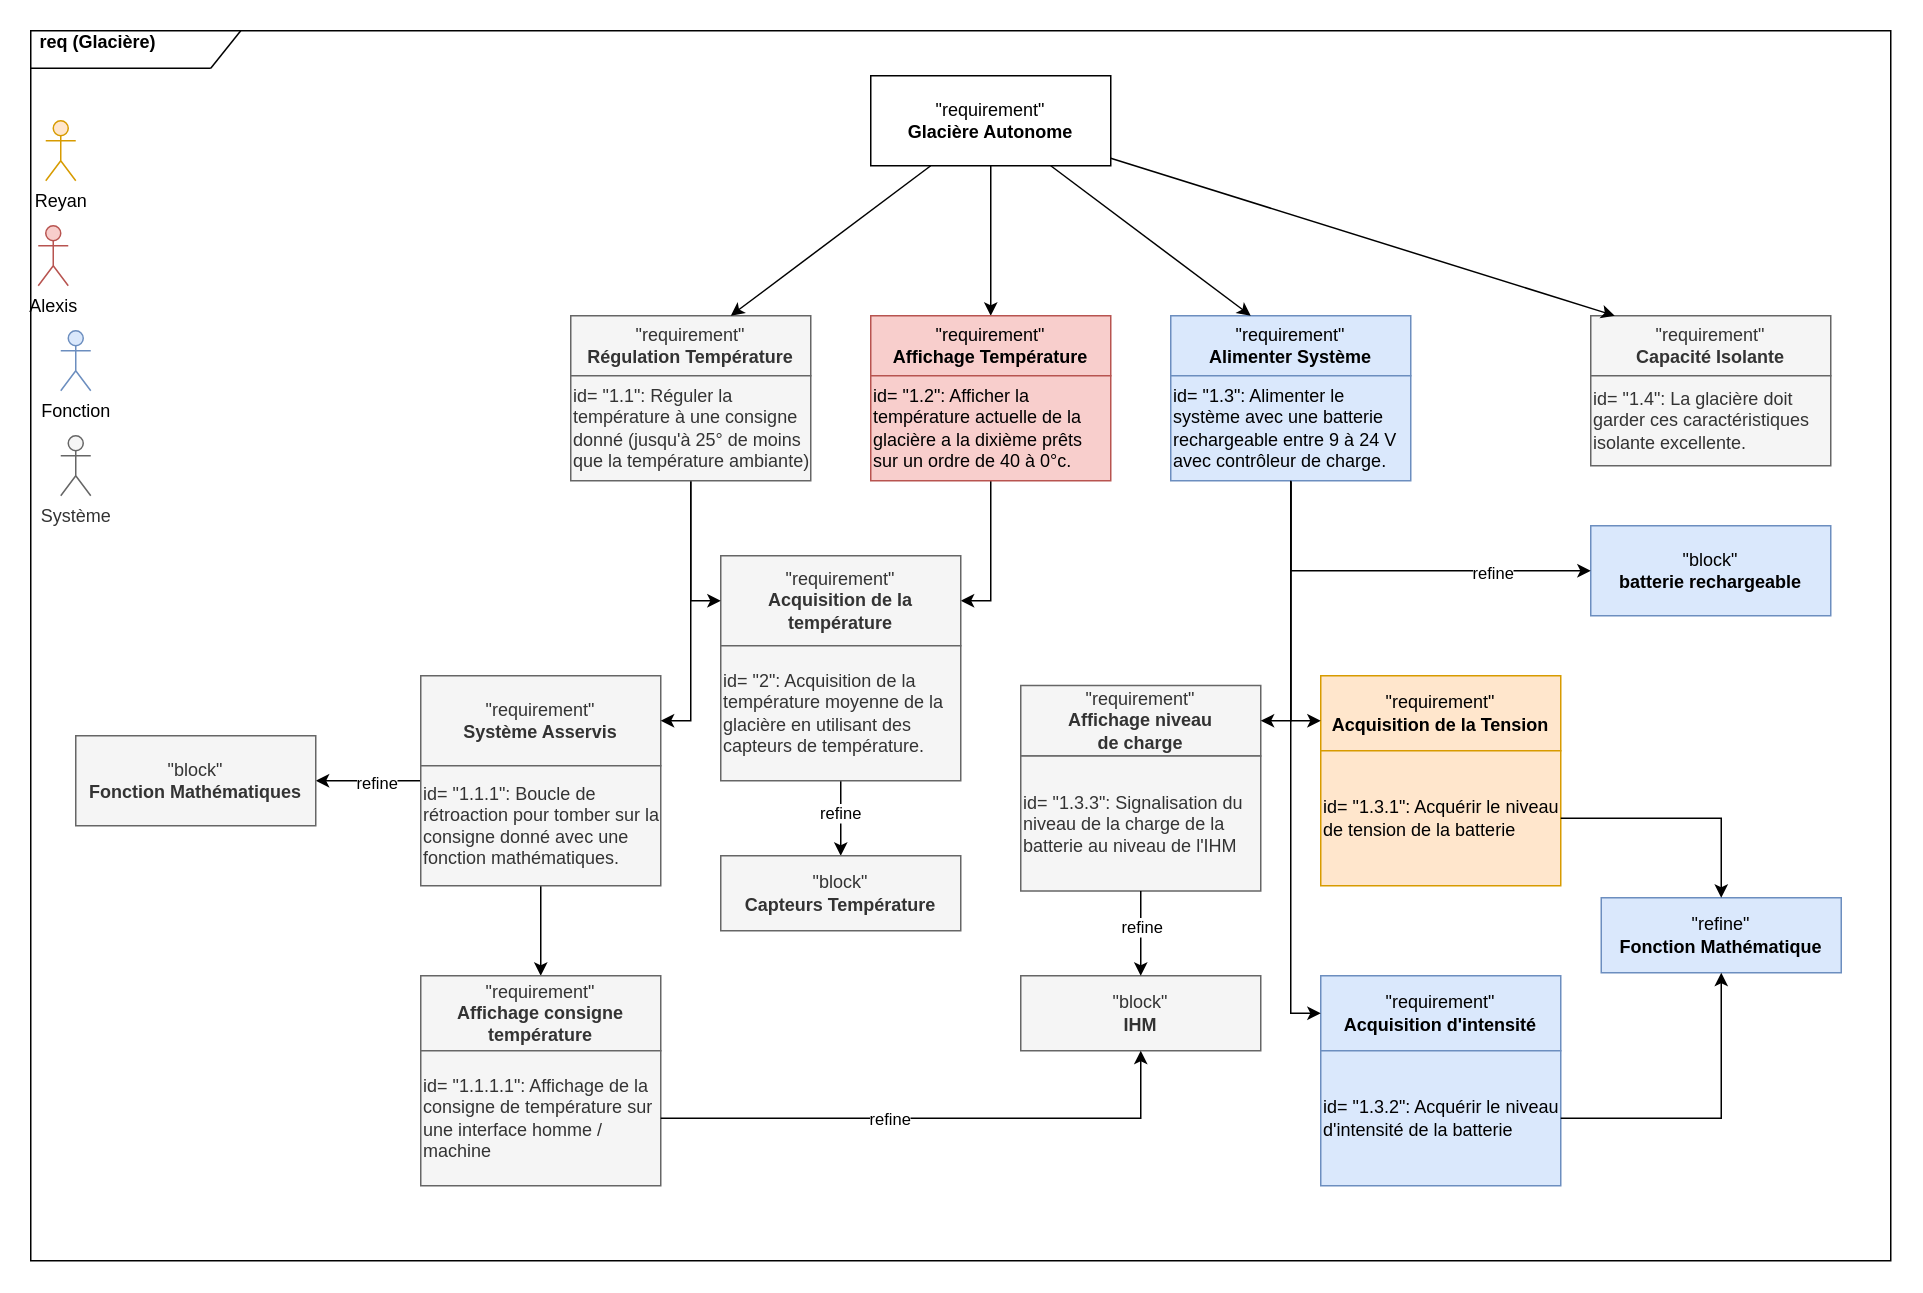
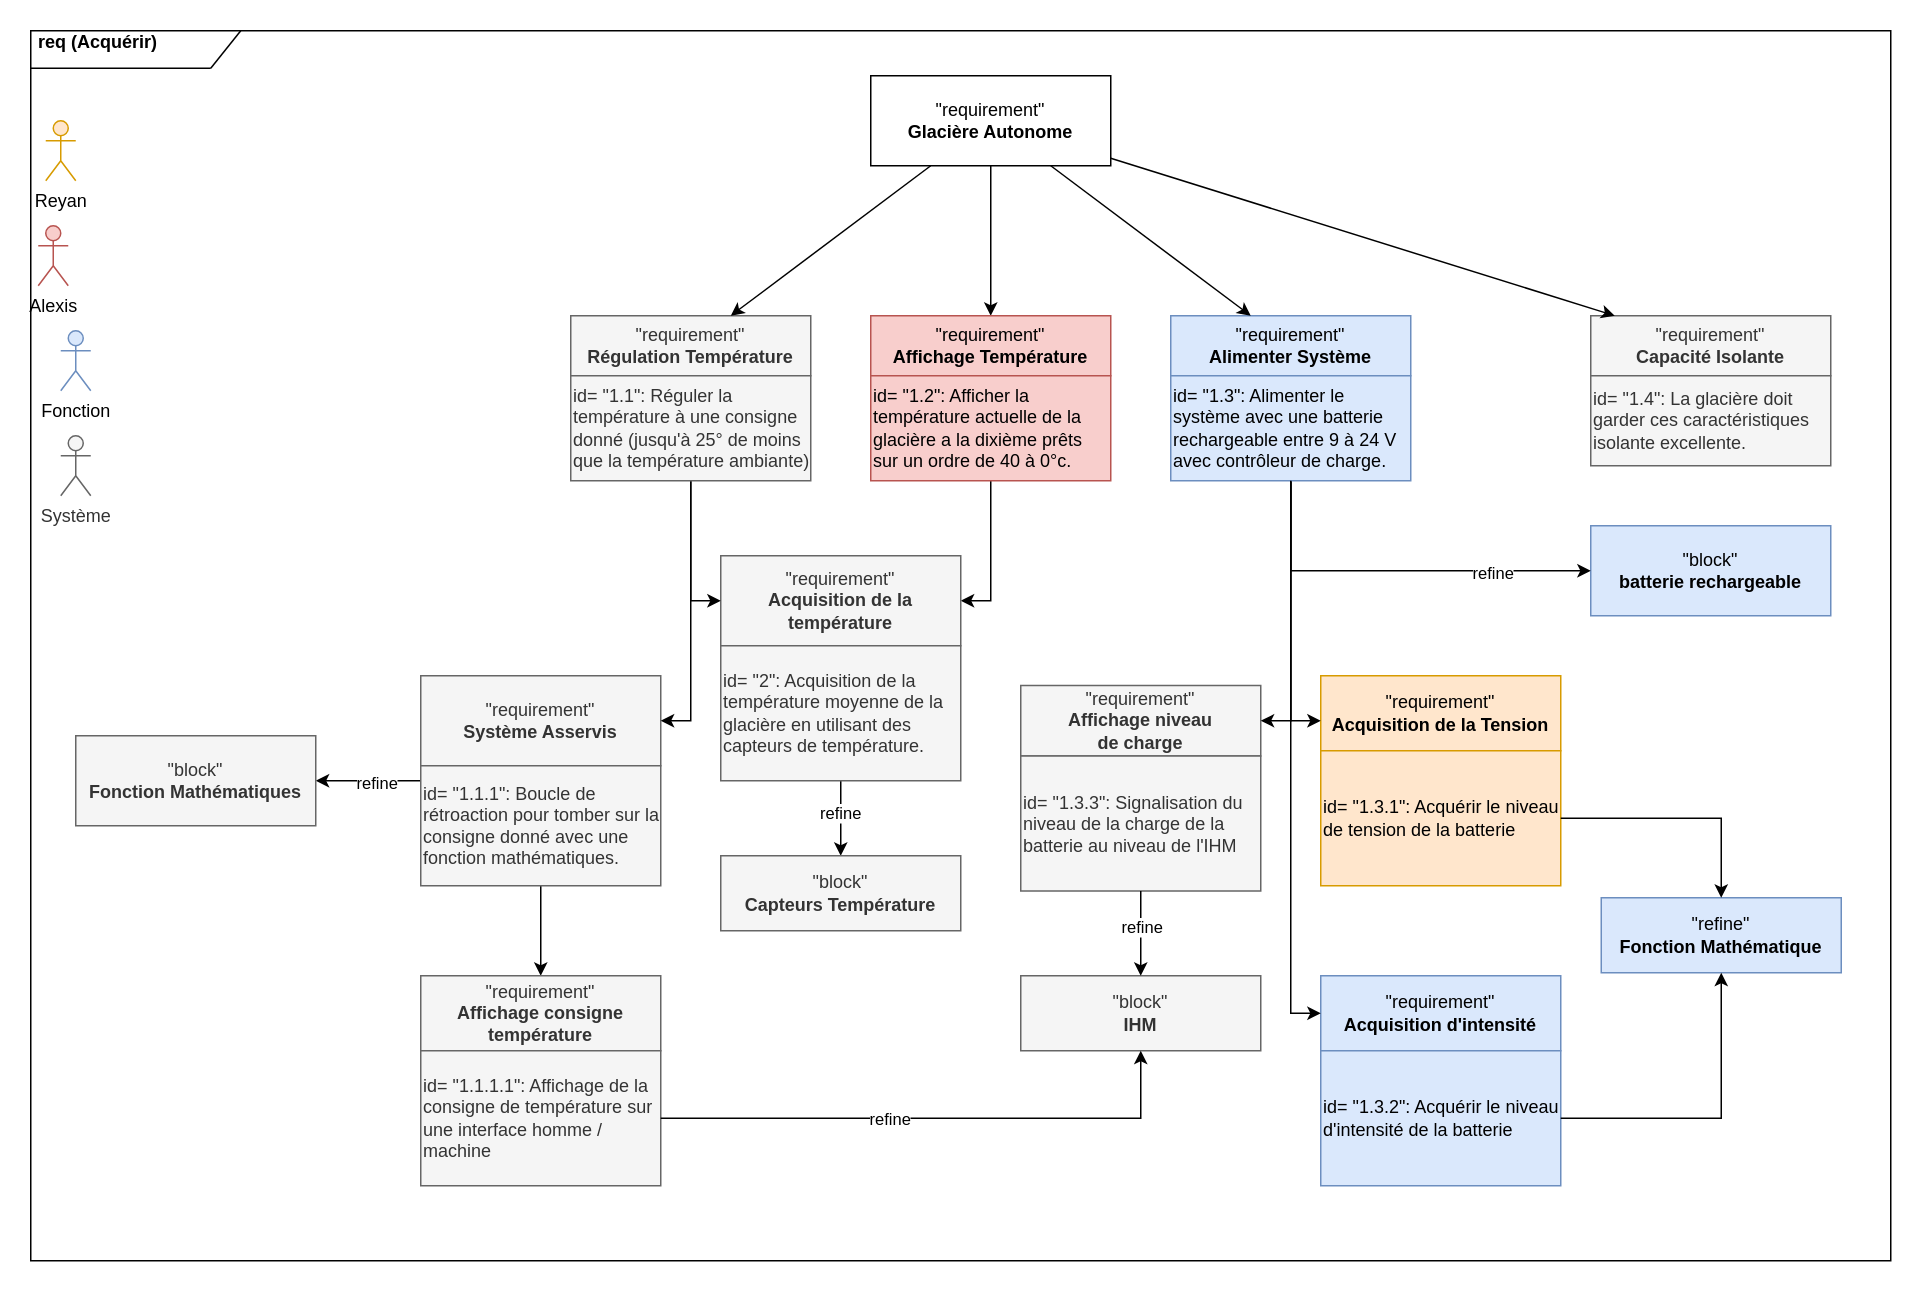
(98, 43) -> (98, 43)
